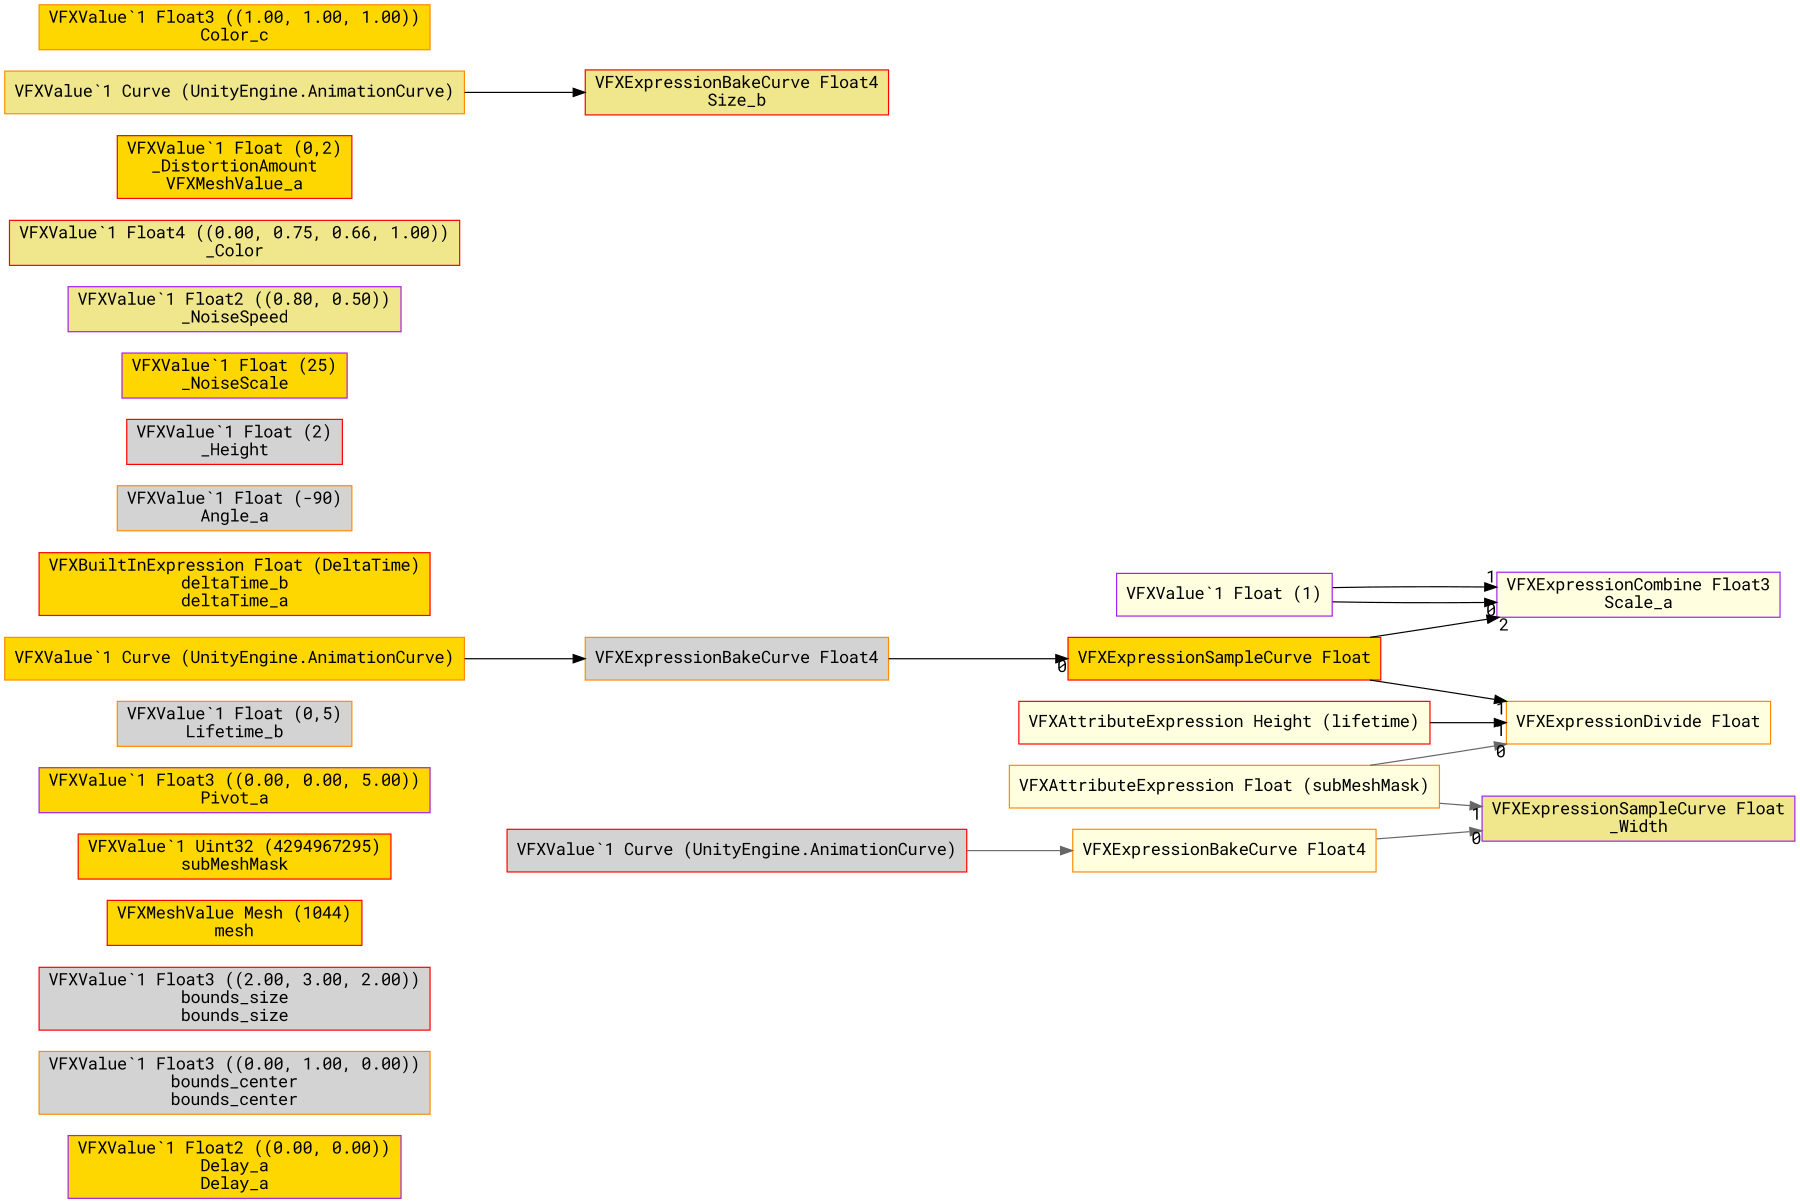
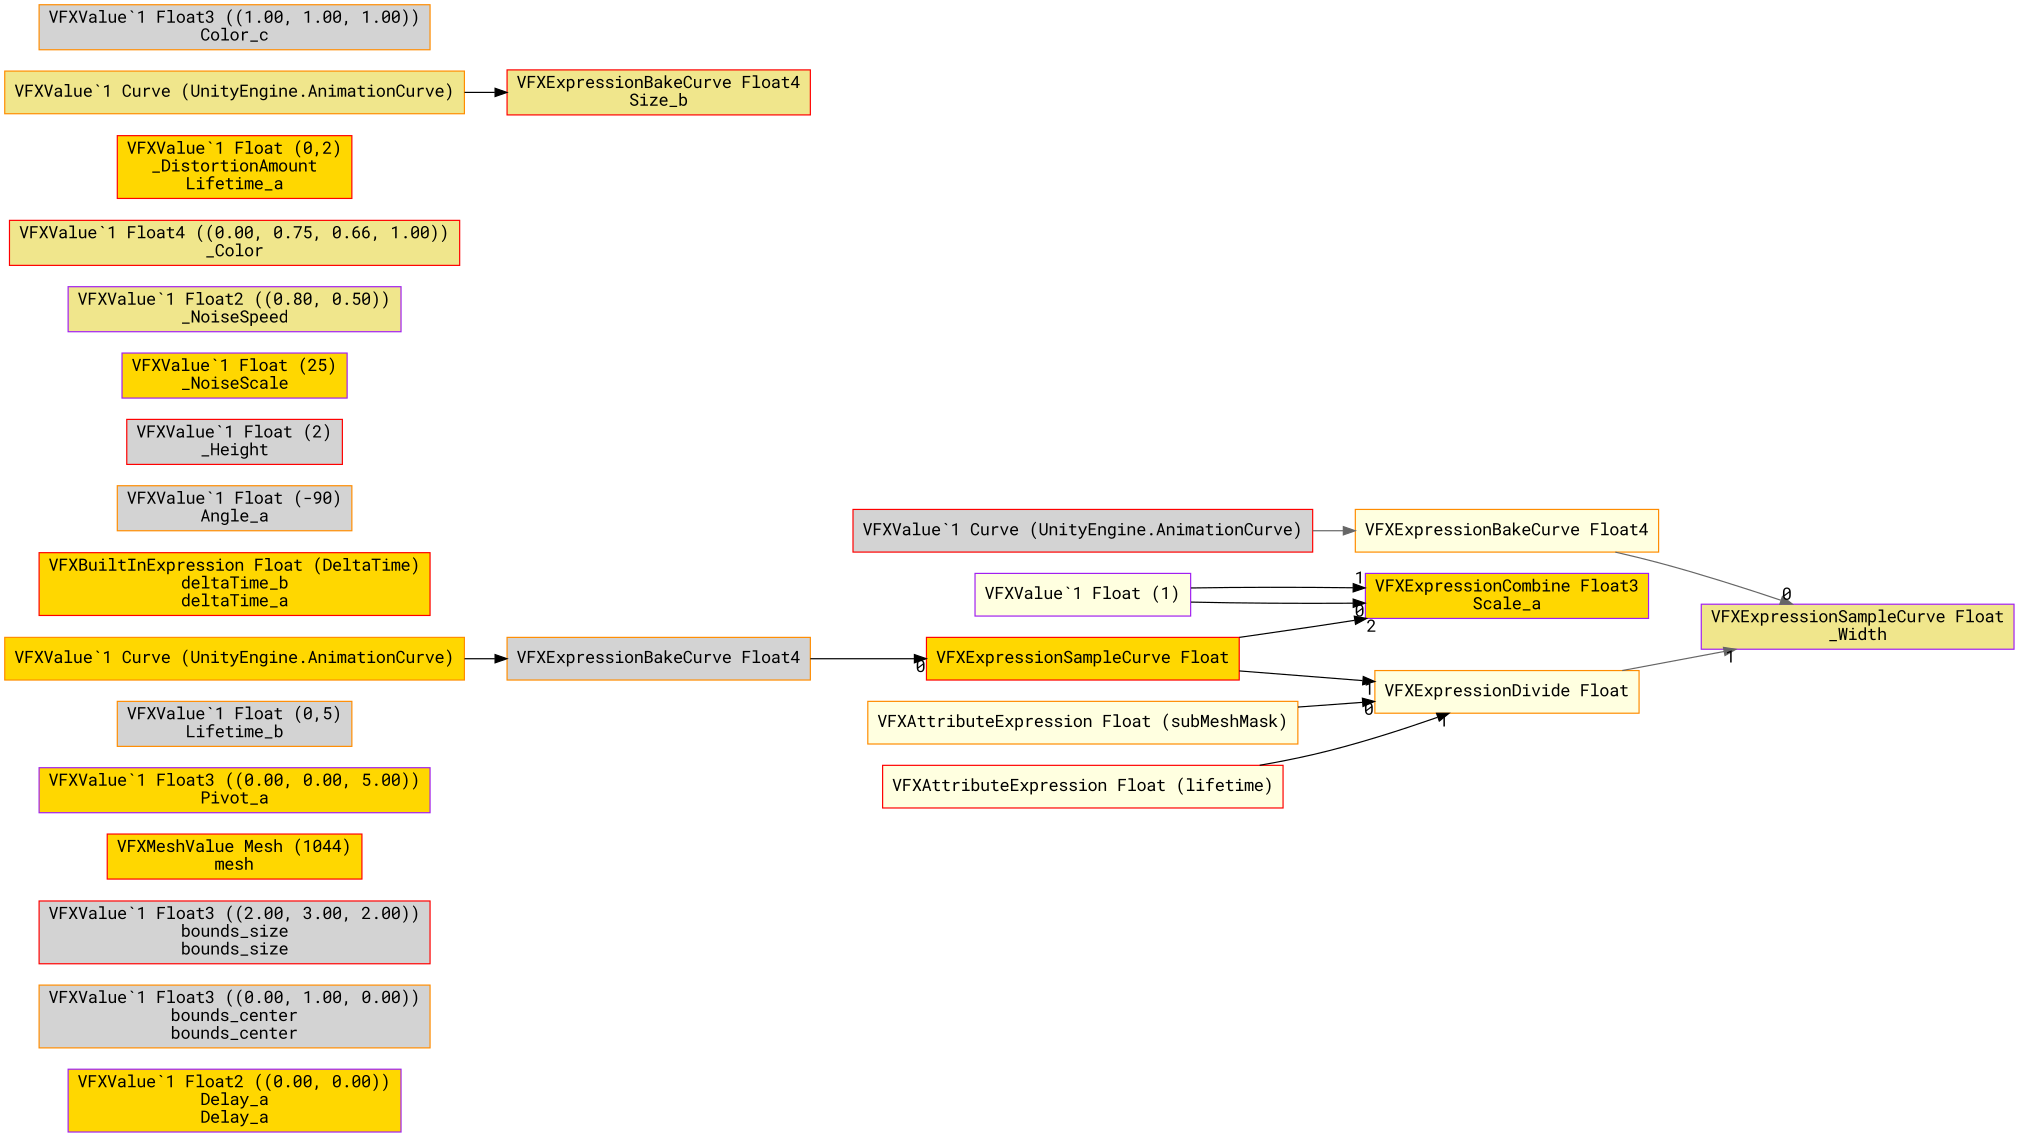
(235, 27) -> (235, 27)
(235, 167) -> (235, 167)
(1638, 595) -> (1507, 596)
(1224, 723) -> (1083, 787)
(1432, 756) -> (1330, 705)
(1455, 804) -> (1673, 661)
(235, 857) -> none
